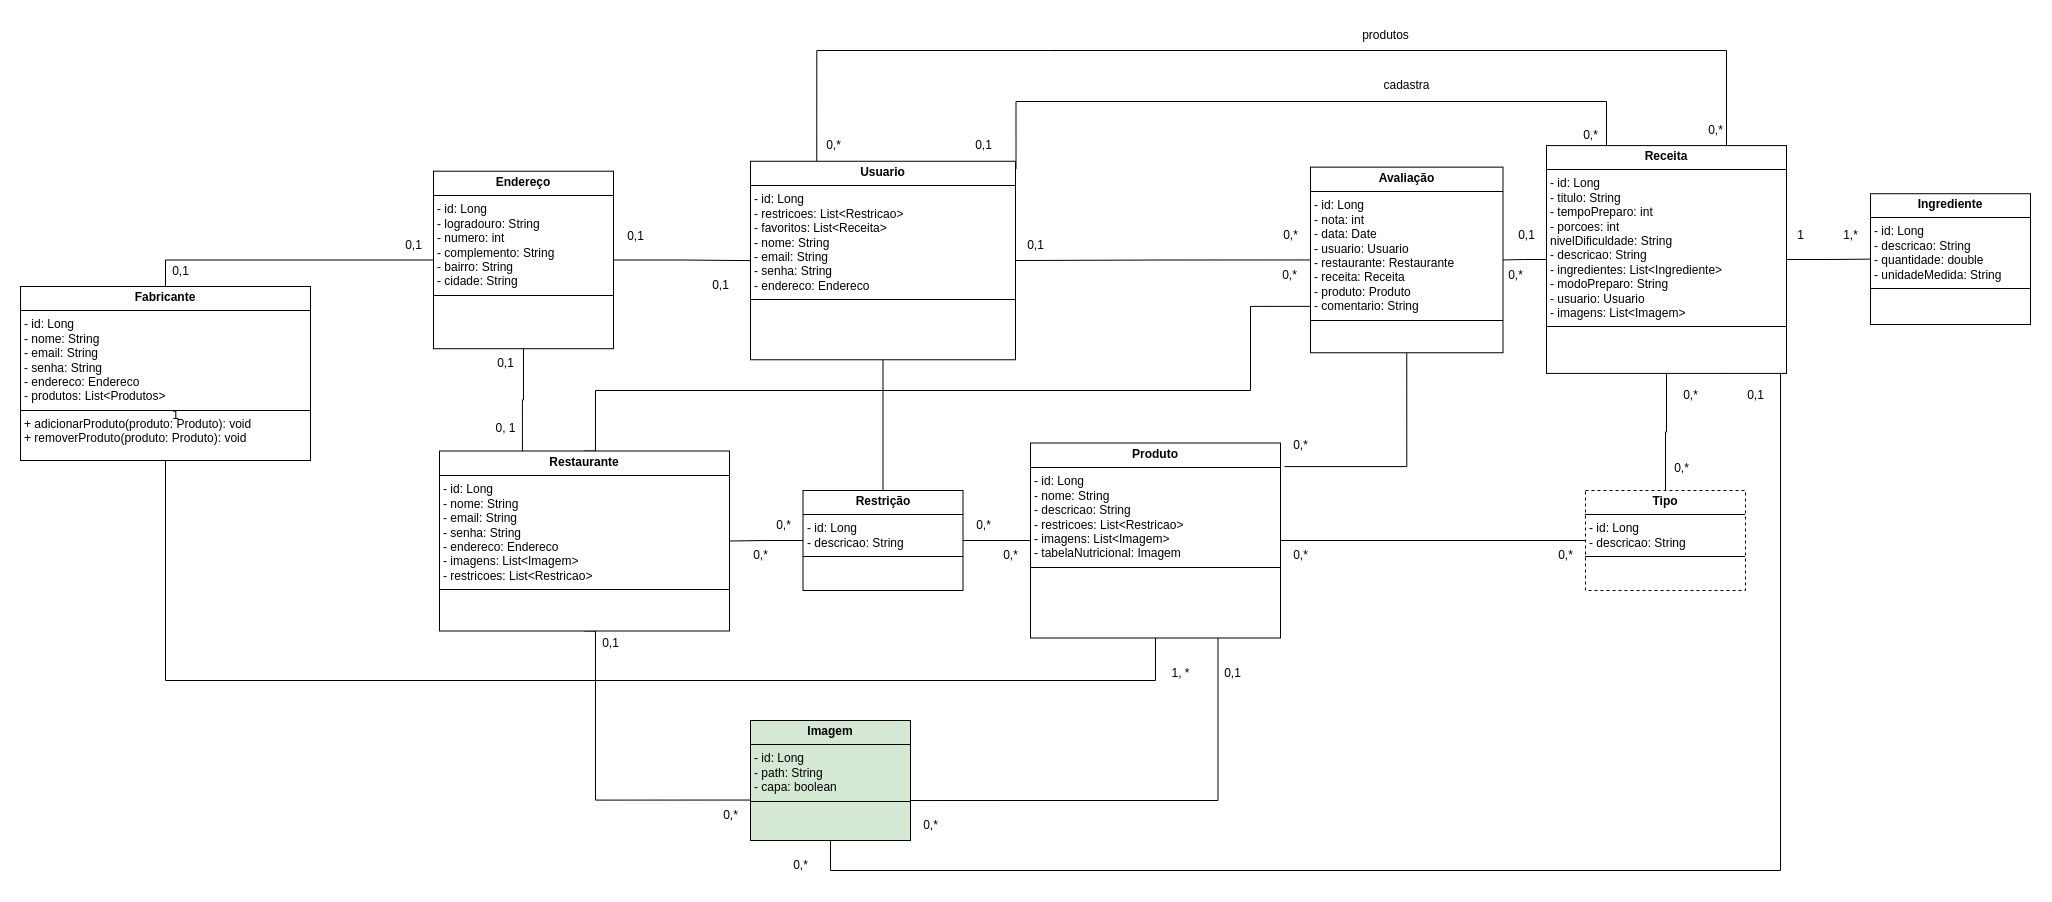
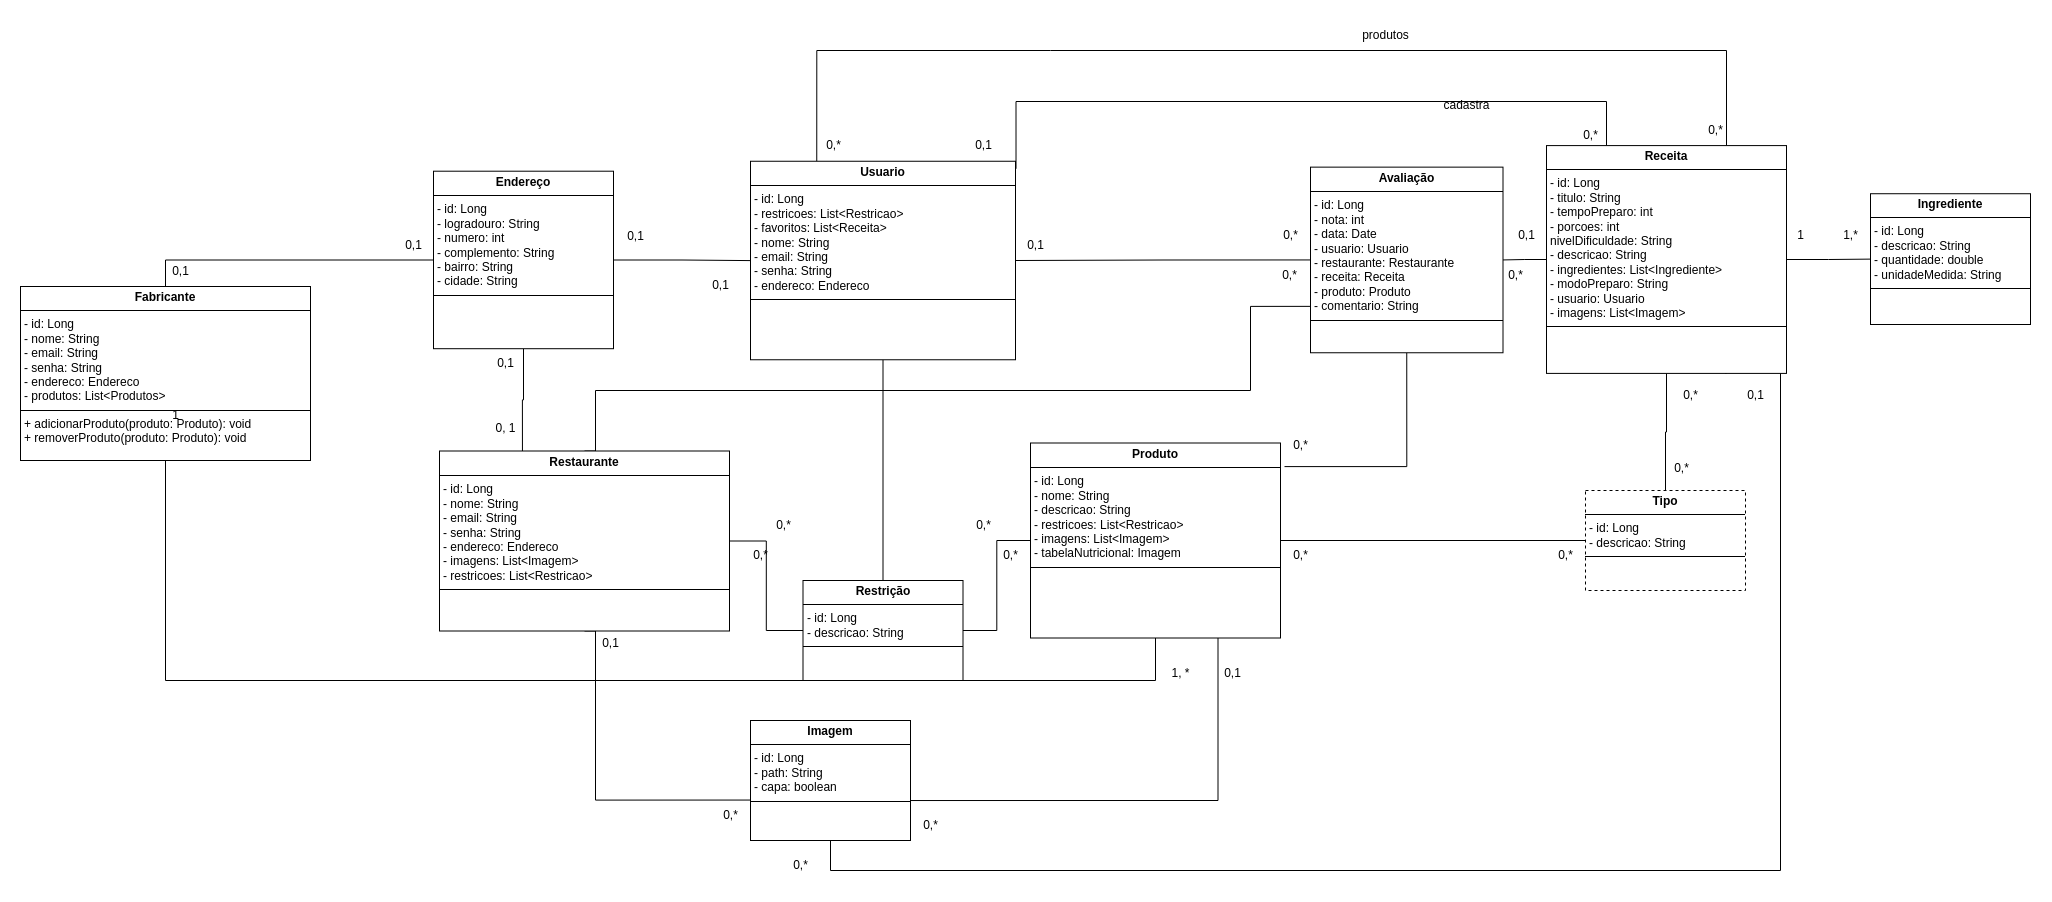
(1406, 86) -> (1466, 106)
(883, 541) -> (883, 631)
(831, 781) -> (831, 781)
